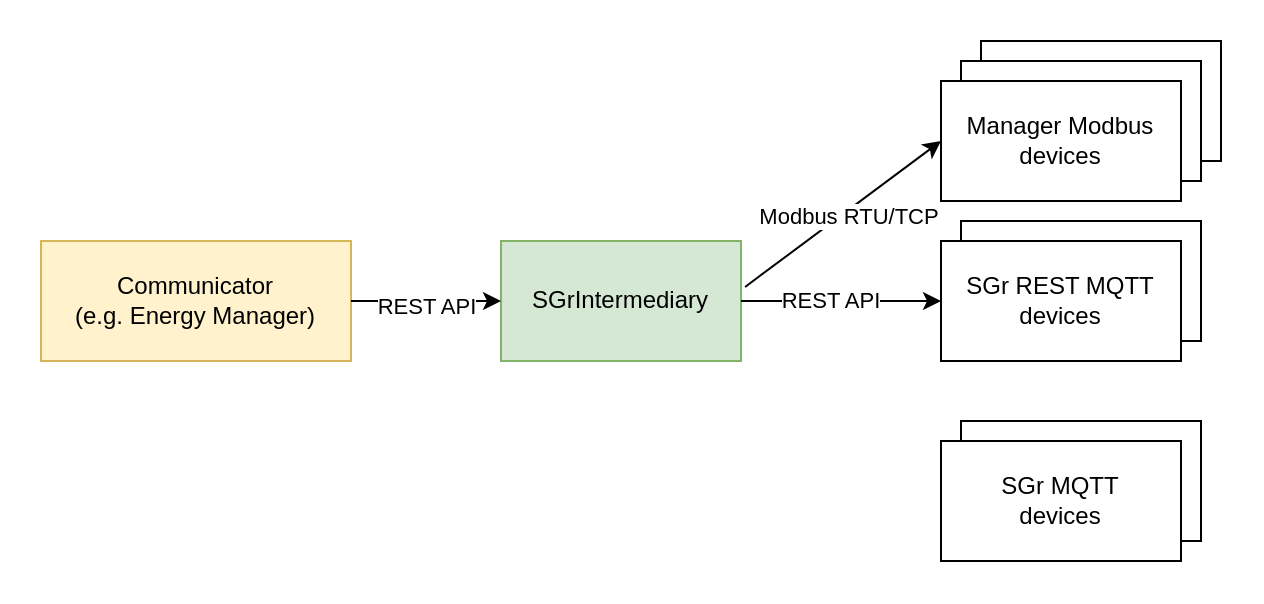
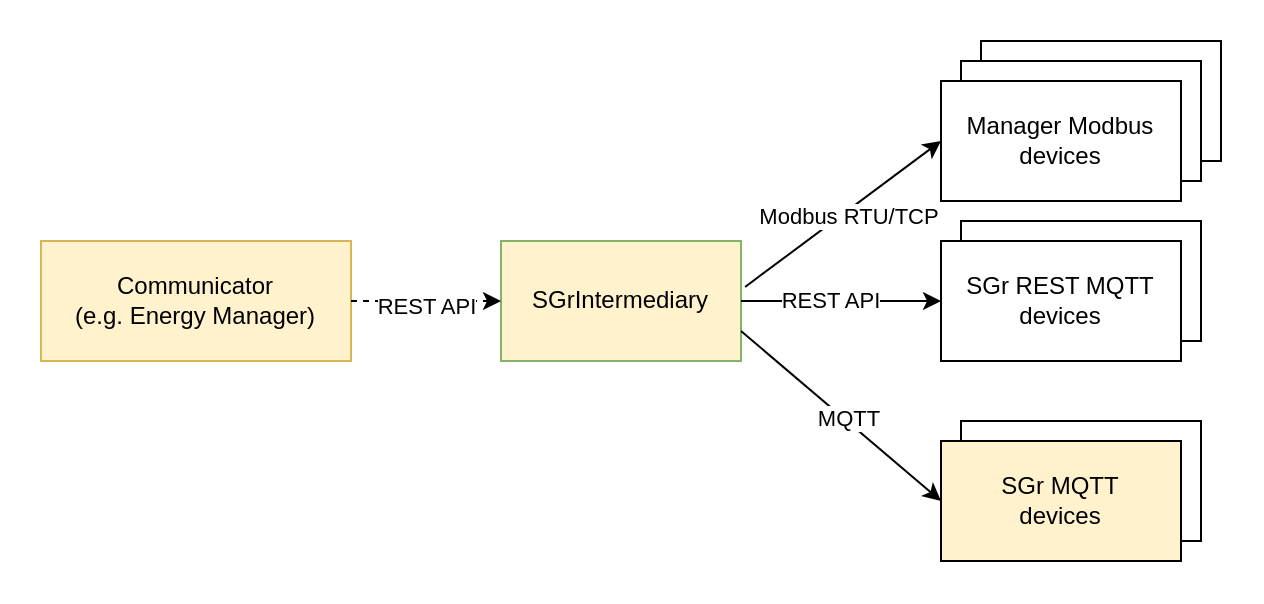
(364, 301) -> (364, 301)
(621, 301) -> (621, 301)
none -> (836, 412)
(1061, 501) -> (1061, 501)
